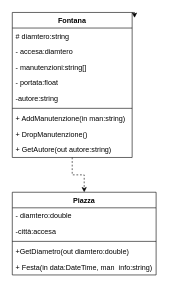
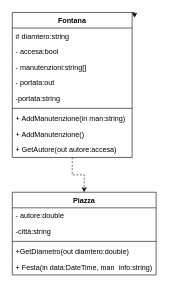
(47, 52) -> (39, 52)
(43, 83) -> (40, 83)
(42, 98) -> (44, 98)
(54, 134) -> (52, 134)
(72, 150) -> (73, 150)
(46, 216) -> (43, 216)
(40, 232) -> (39, 232)
